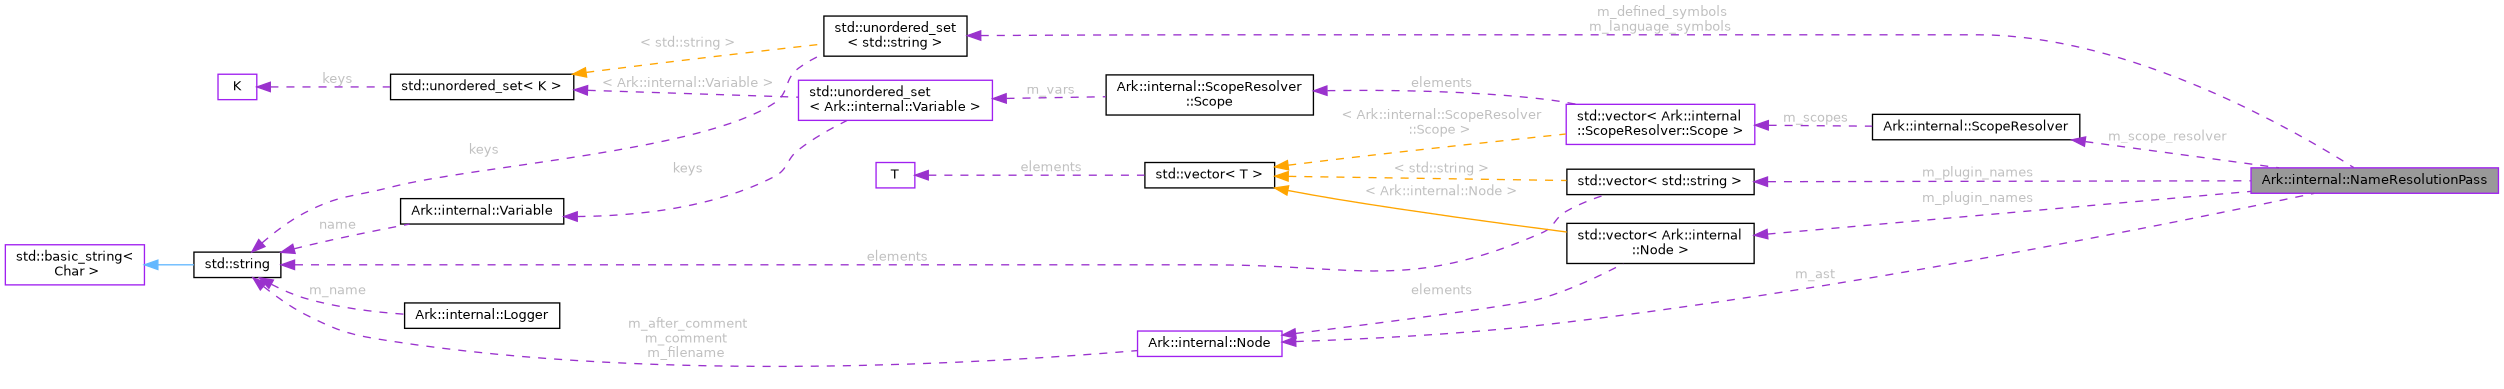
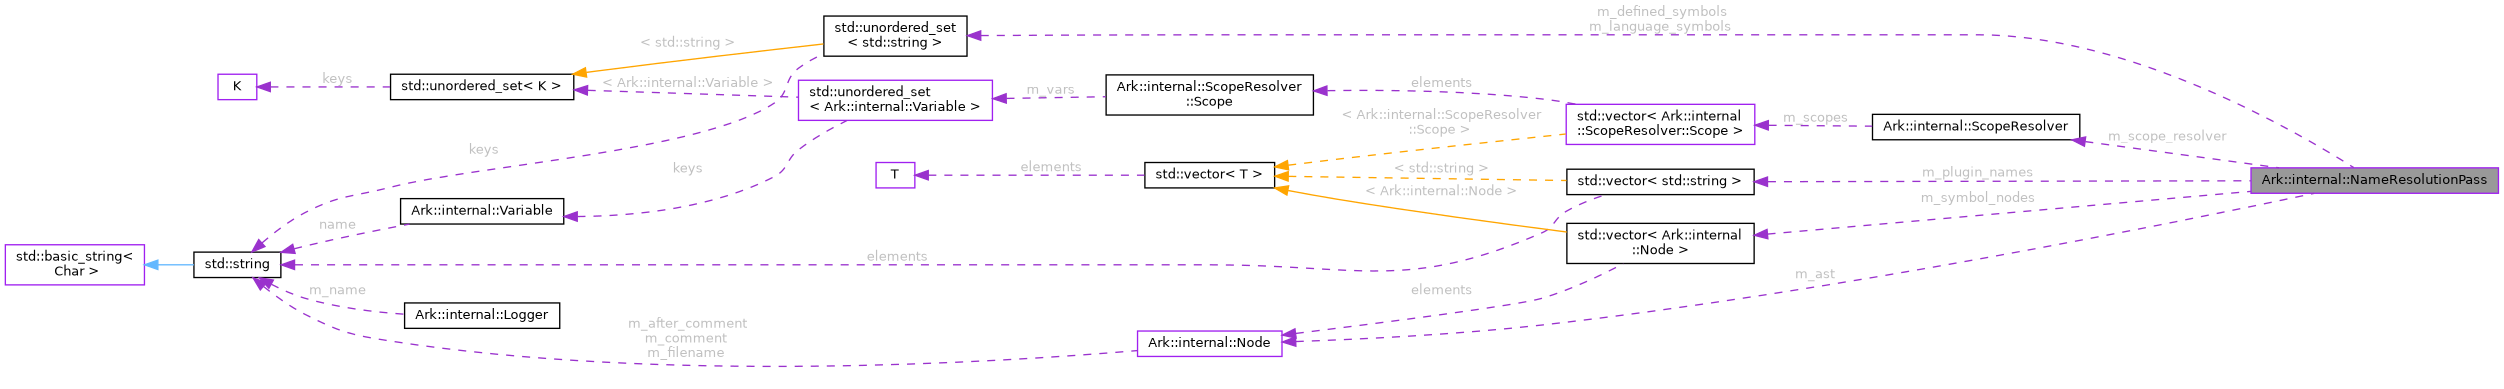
(705, 58) -> (705, 58)
(1976, 199) -> (1976, 199)
